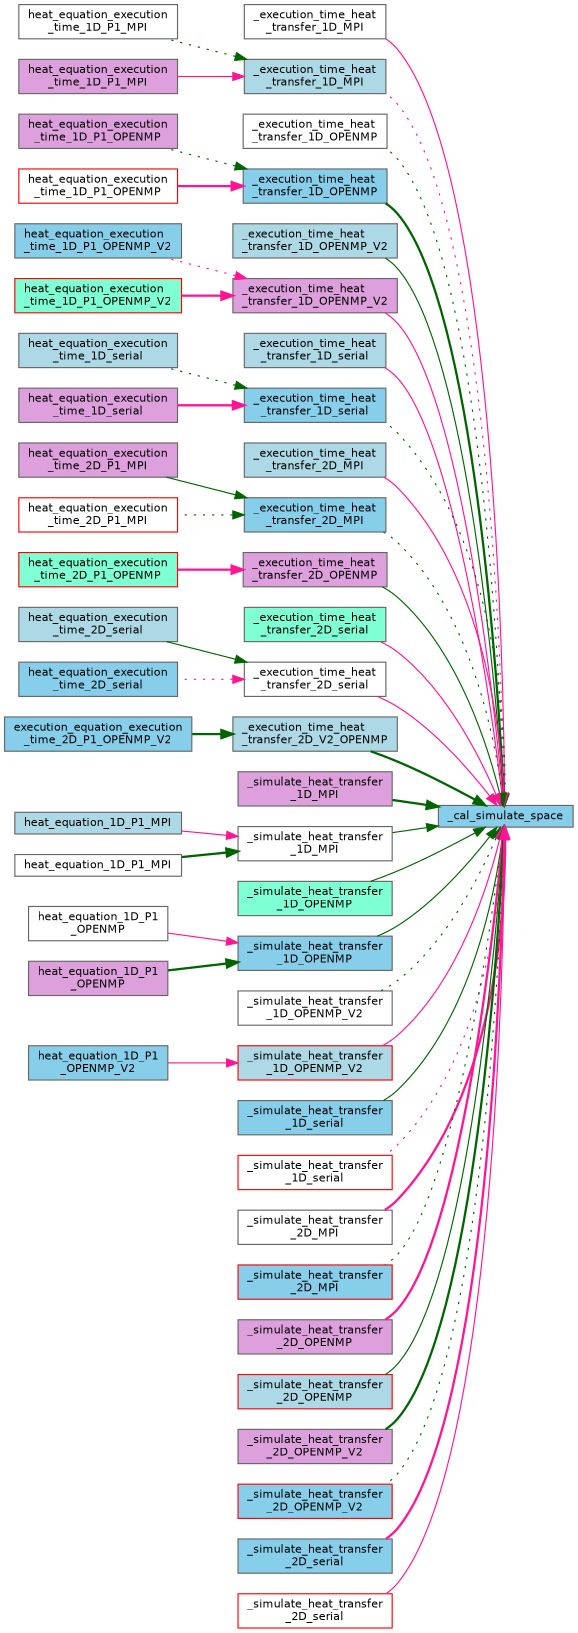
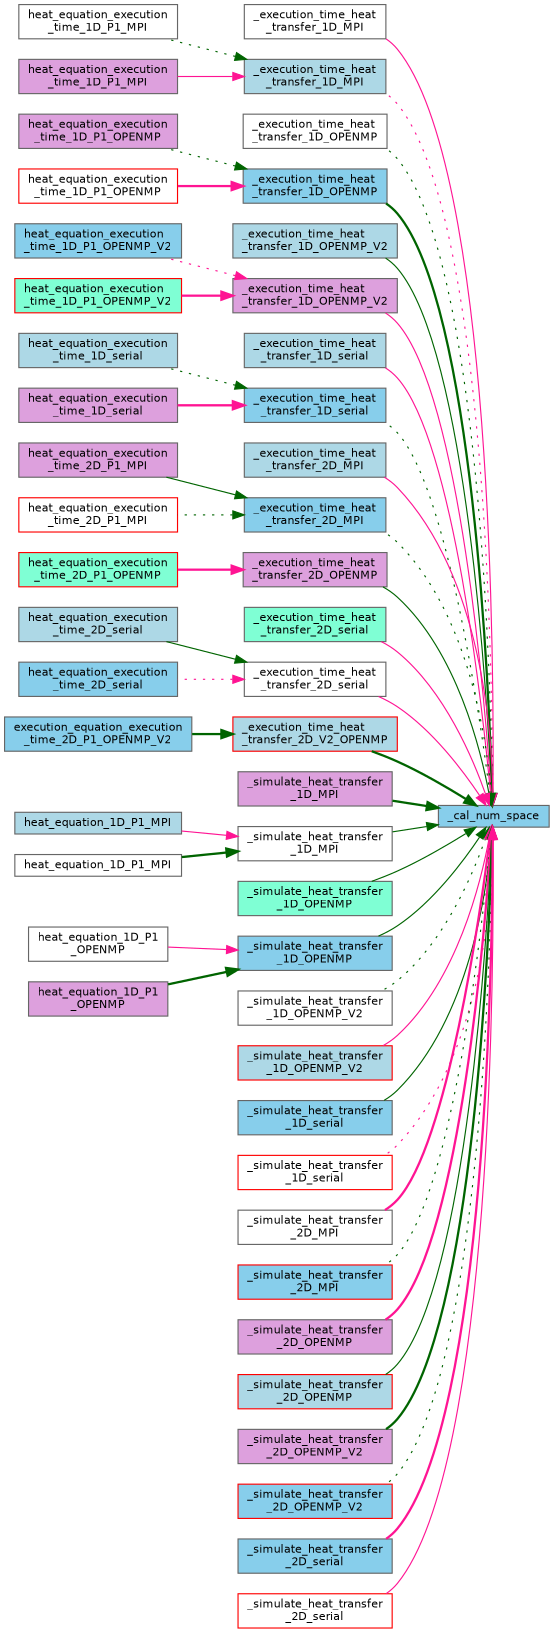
(315, 734) -> (315, 734)
(506, 816) -> (494, 816)
(98, 1063) -> none
